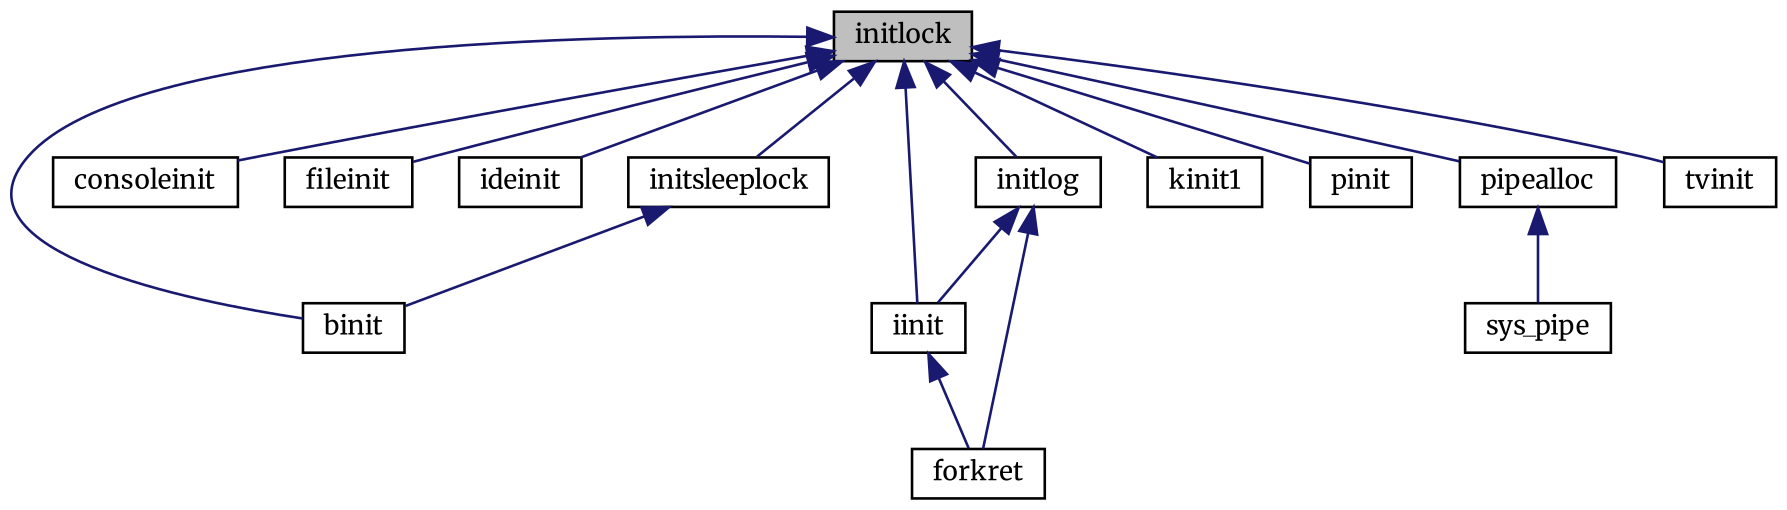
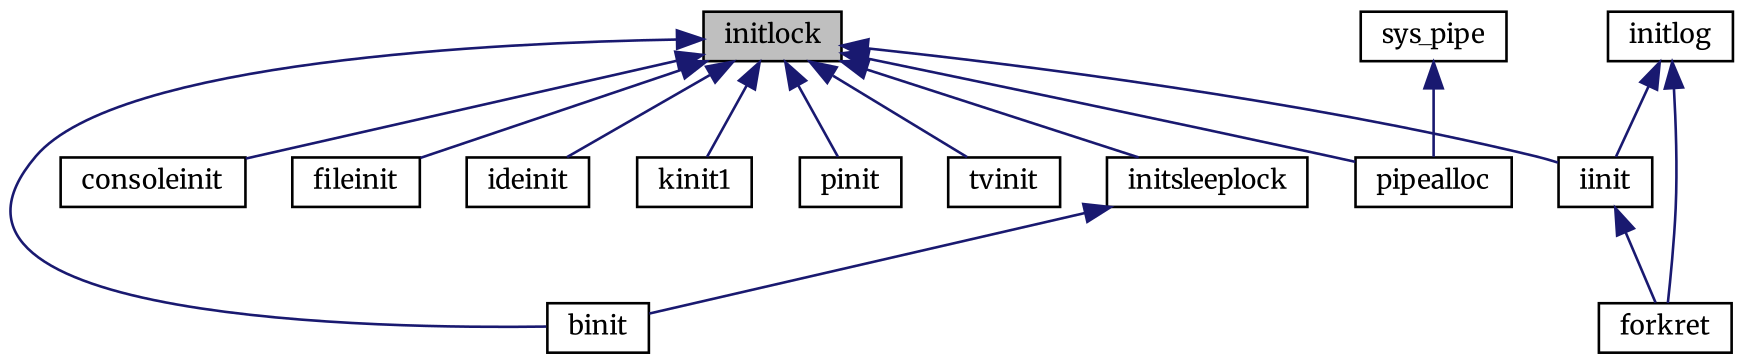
(980, 119) -> none
(1538, 269) -> (1434, 116)
